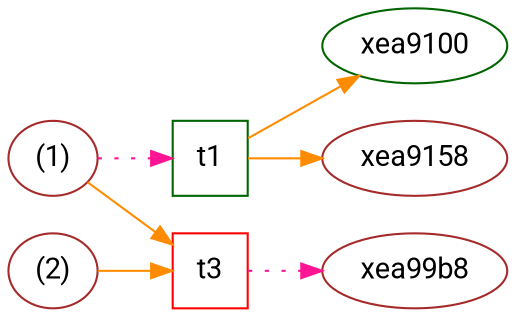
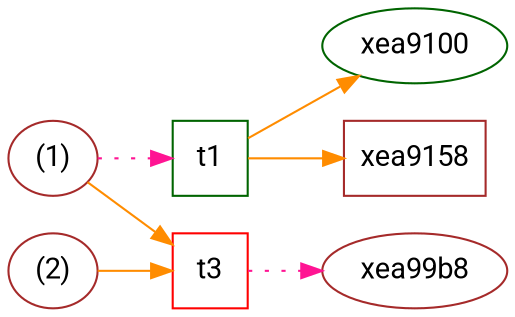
(415, 158) -> (415, 158)
